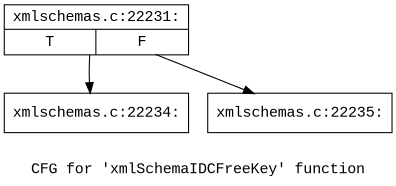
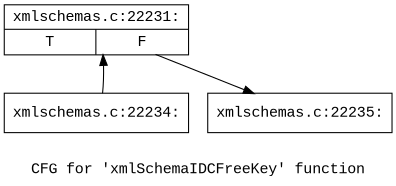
(89, 69) -> (103, 79)
